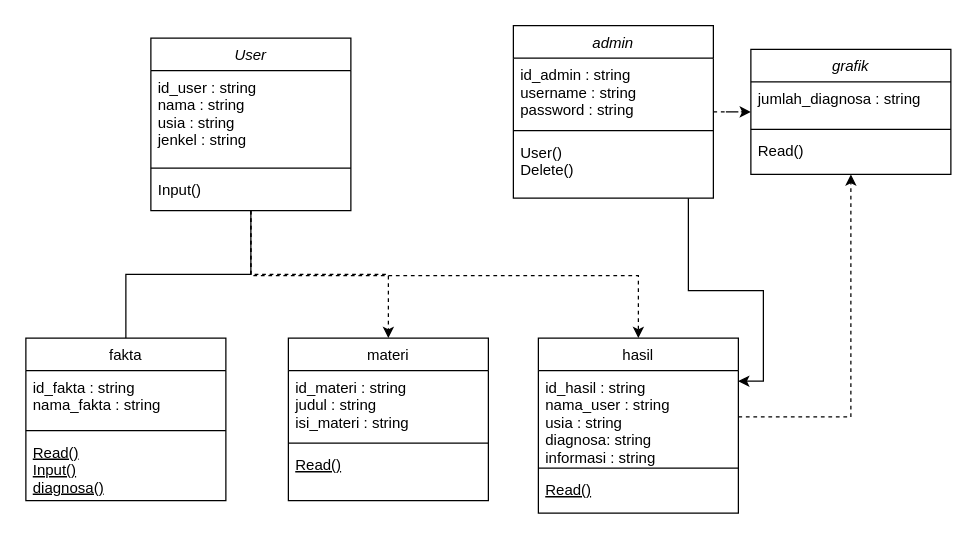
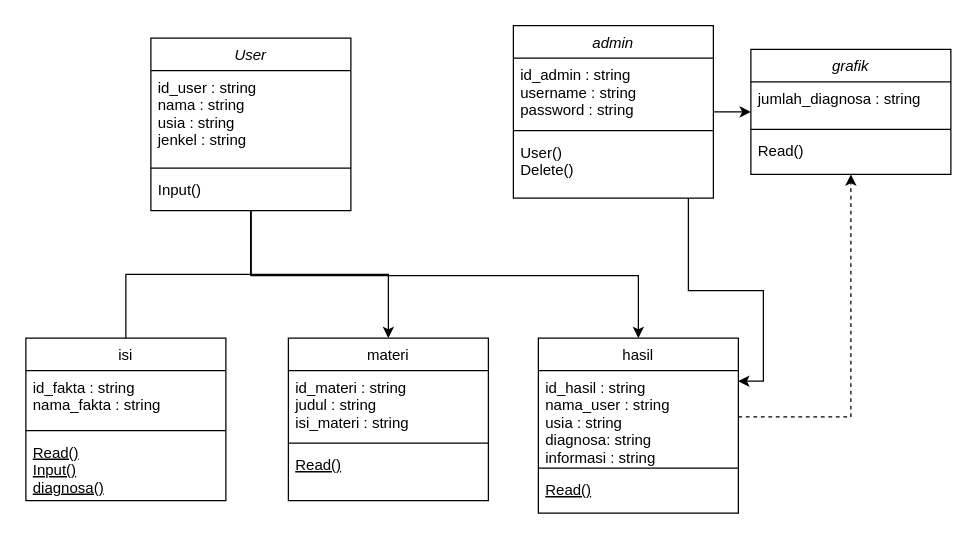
(721, 112) -> (721, 112)
(540, 276) -> (540, 276)
(388, 304) -> (388, 304)
(125, 355) -> (125, 355)
